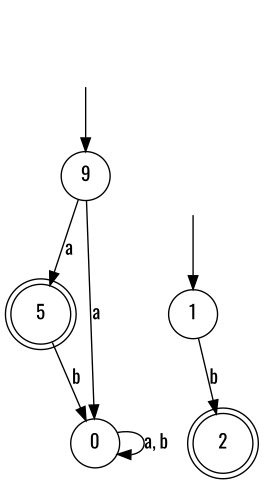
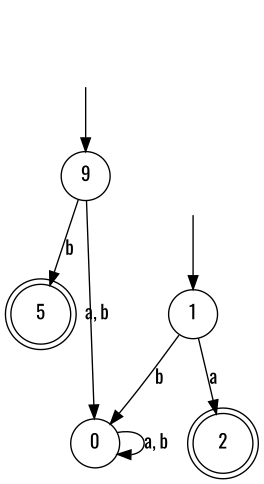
(70, 250) -> (70, 250)
(97, 314) -> (97, 314)
(66, 375) -> (150, 375)
(214, 379) -> (214, 379)
